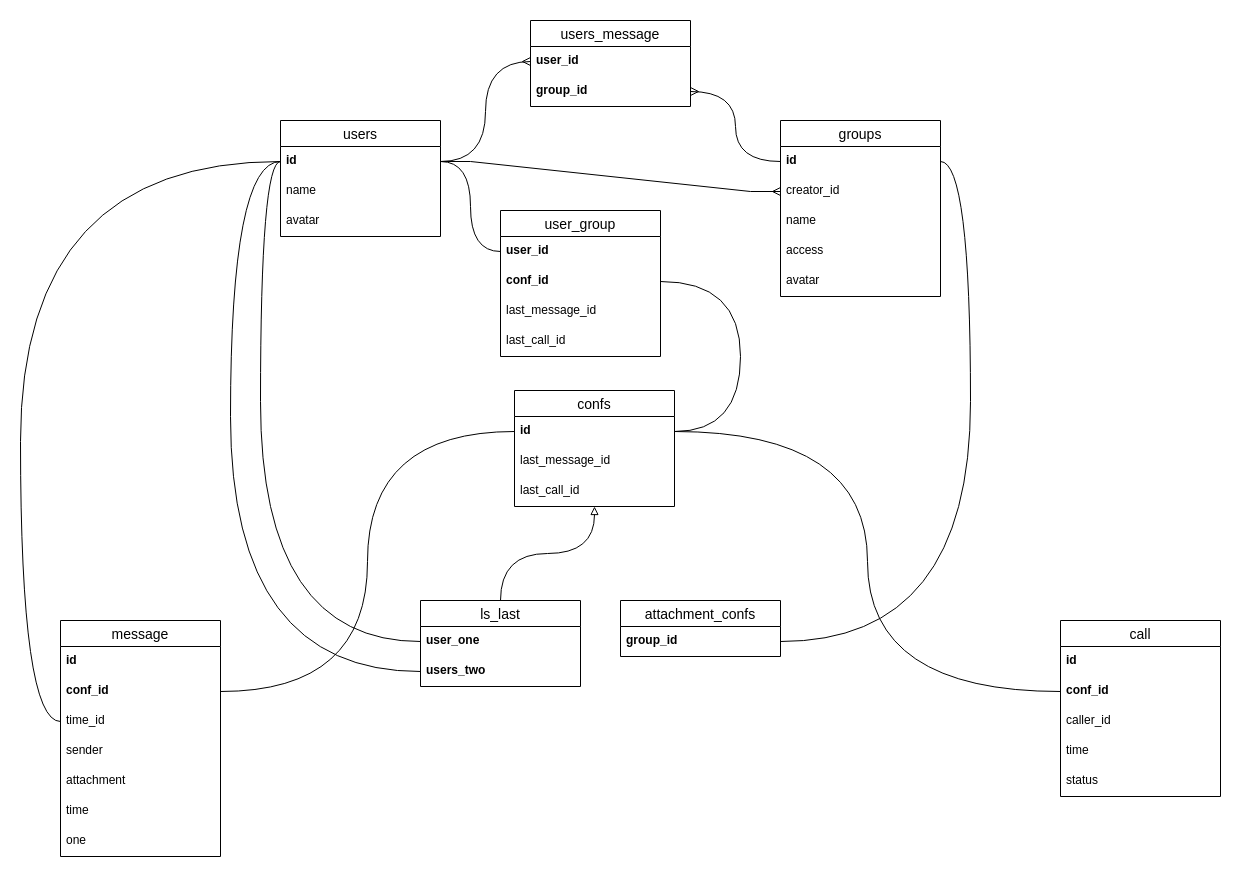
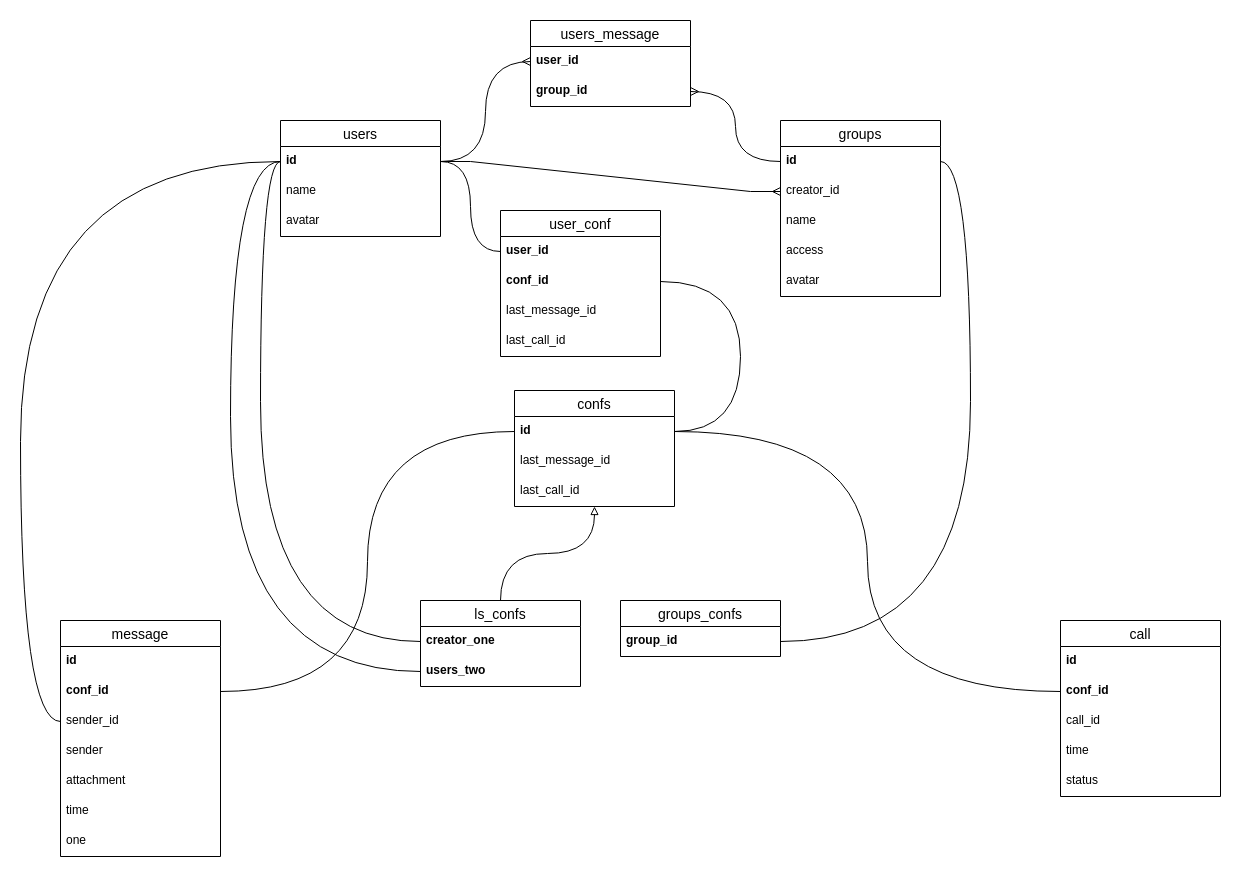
(580, 224) -> (580, 224)
(500, 614) -> (500, 614)
(700, 614) -> (700, 614)
(453, 640) -> (463, 640)
(86, 720) -> (95, 720)
(1092, 720) -> (1085, 720)
